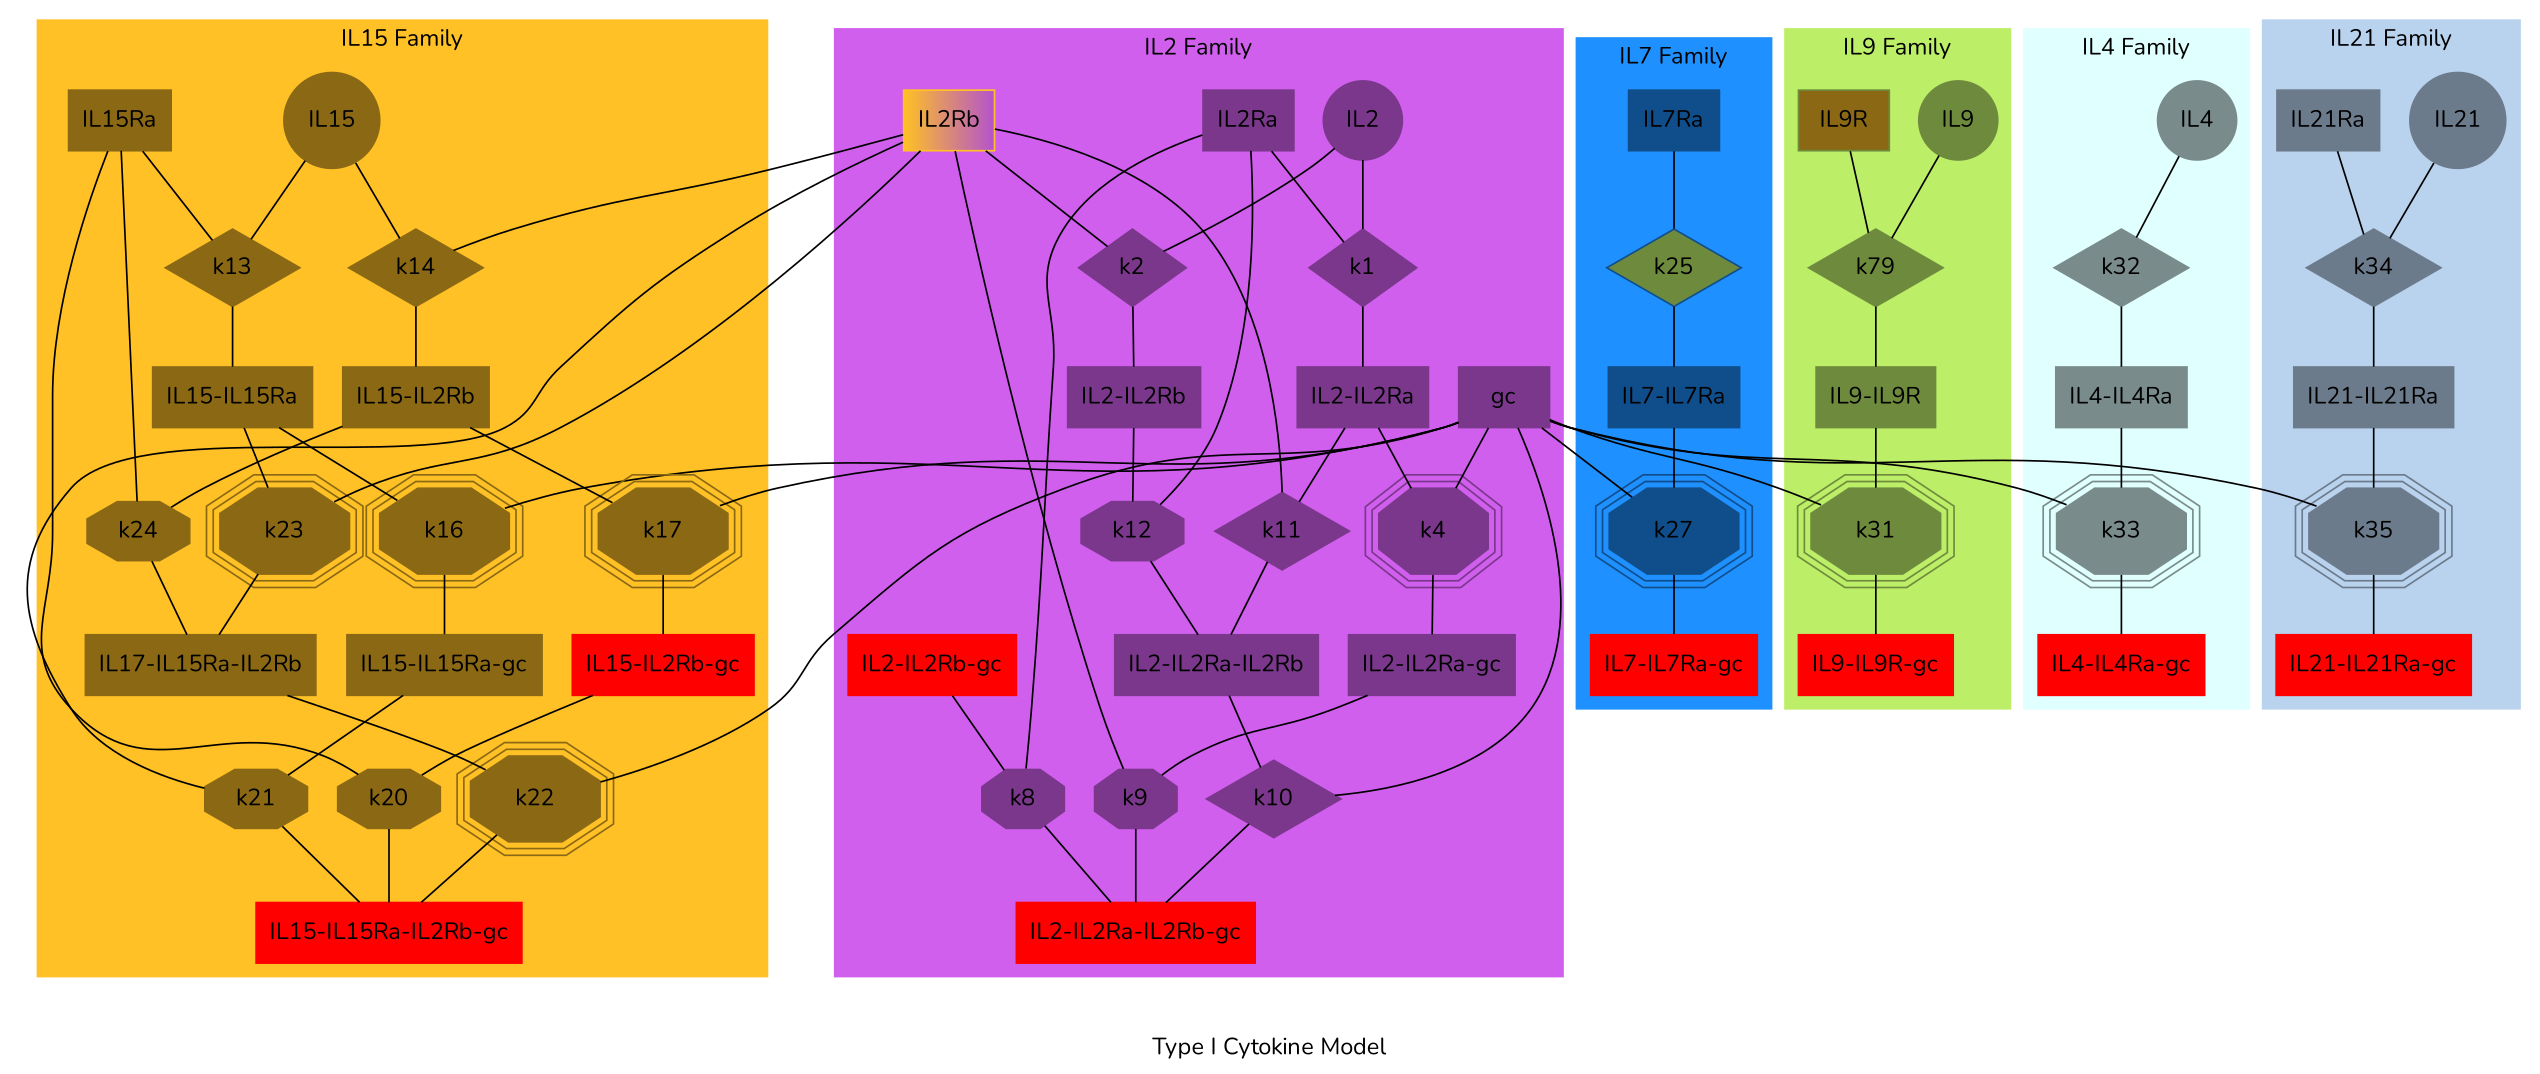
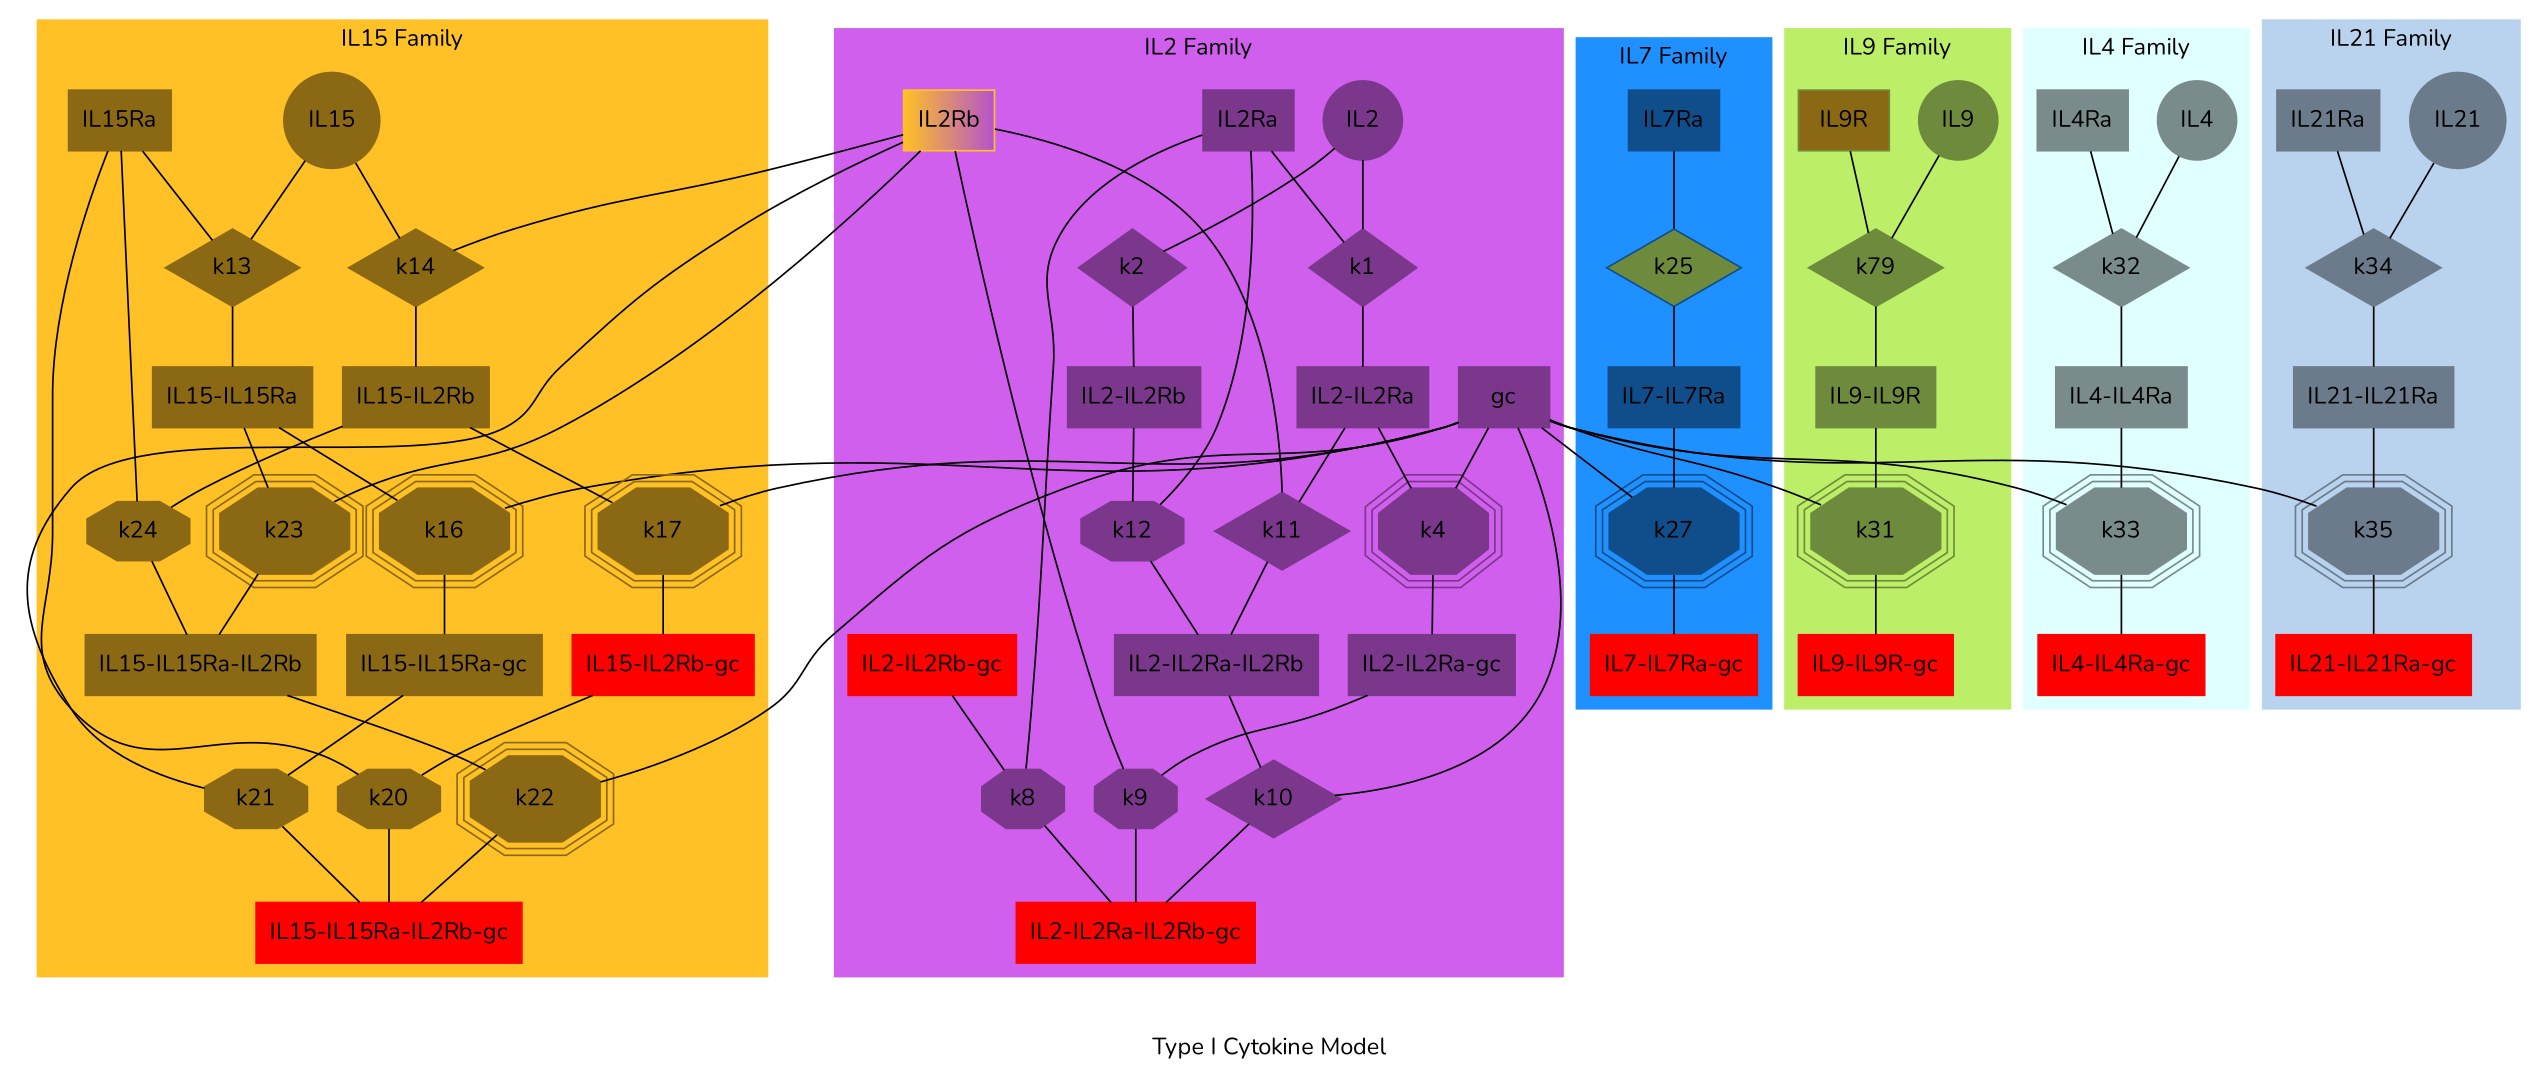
none -> (2083, 120)
(1047, 199) -> none
(201, 665) -> (201, 665)
